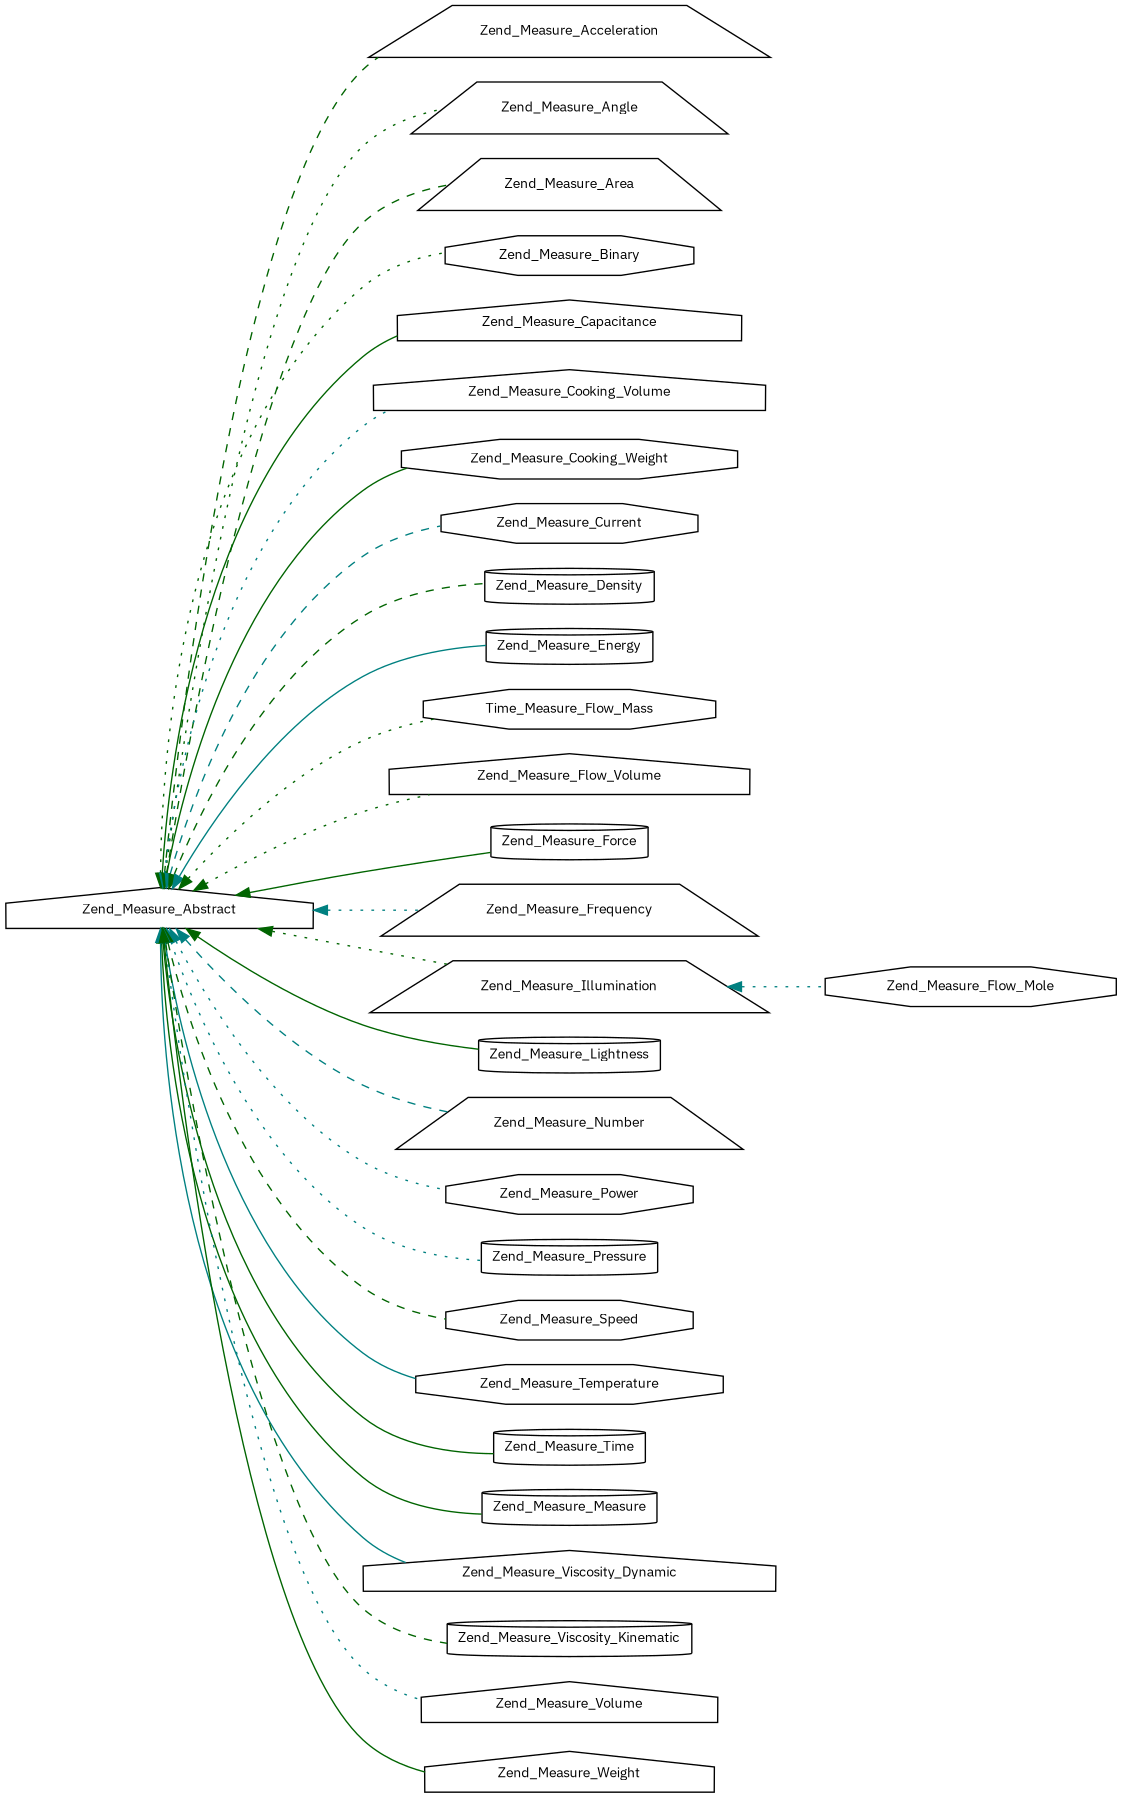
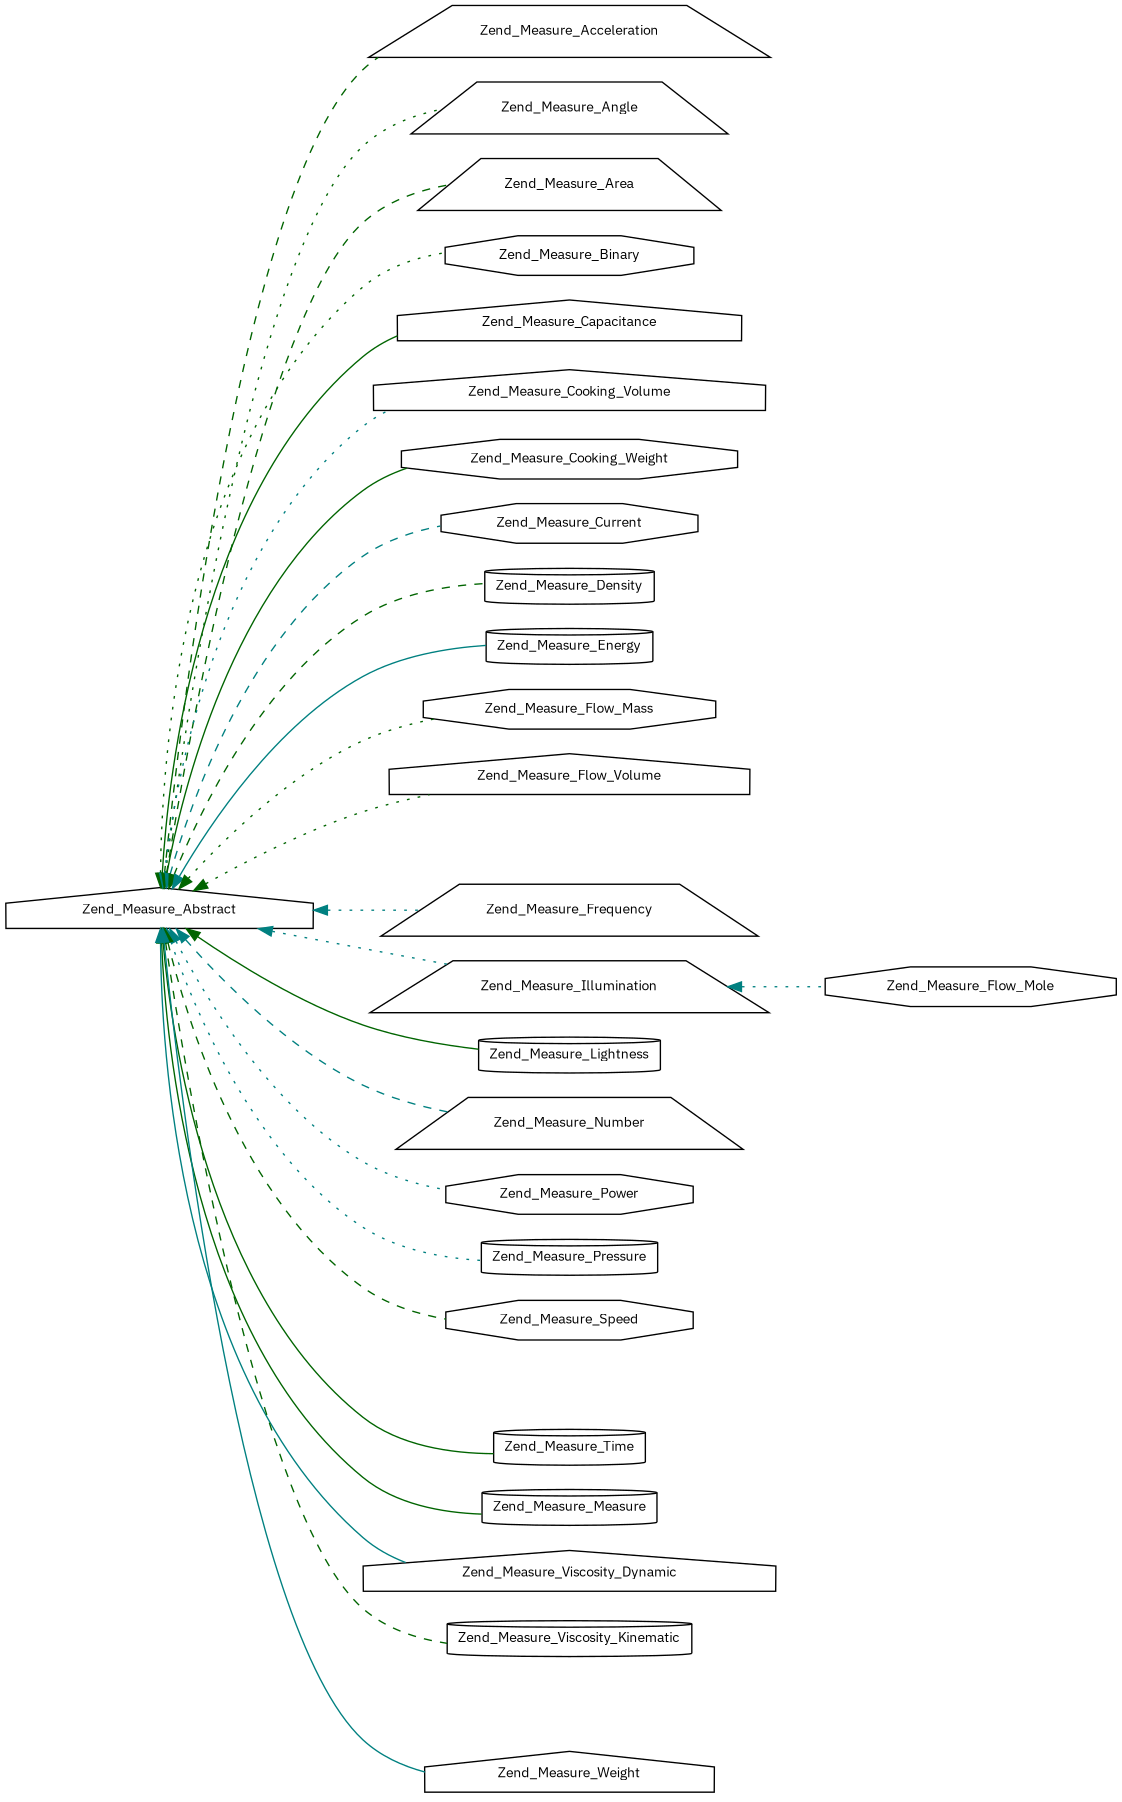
(570, 709) -> (570, 709)
(570, 842) -> none
(360, 948) -> (360, 948)
(570, 1384) -> none
(231, 1388) -> (231, 1388)
(570, 1704) -> none
